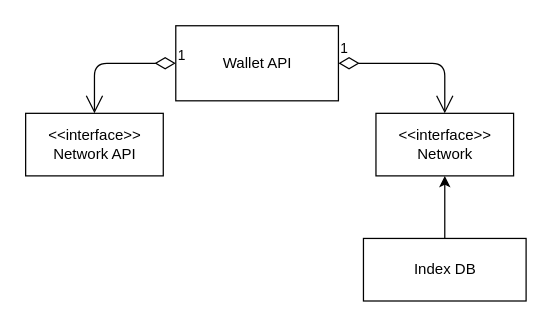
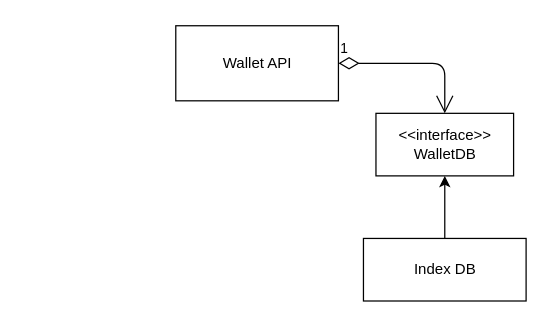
(107, 63) -> none
(94, 144) -> none
(445, 144) -> (445, 144)
